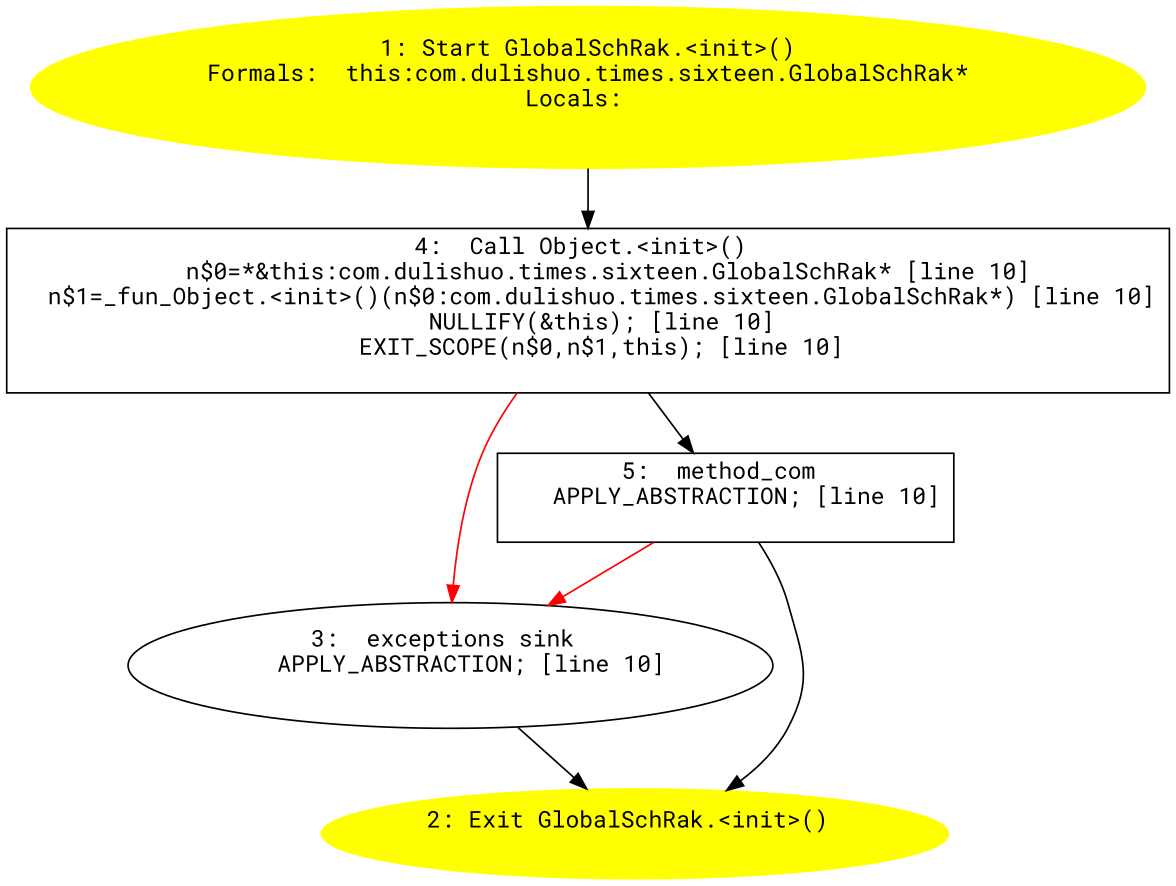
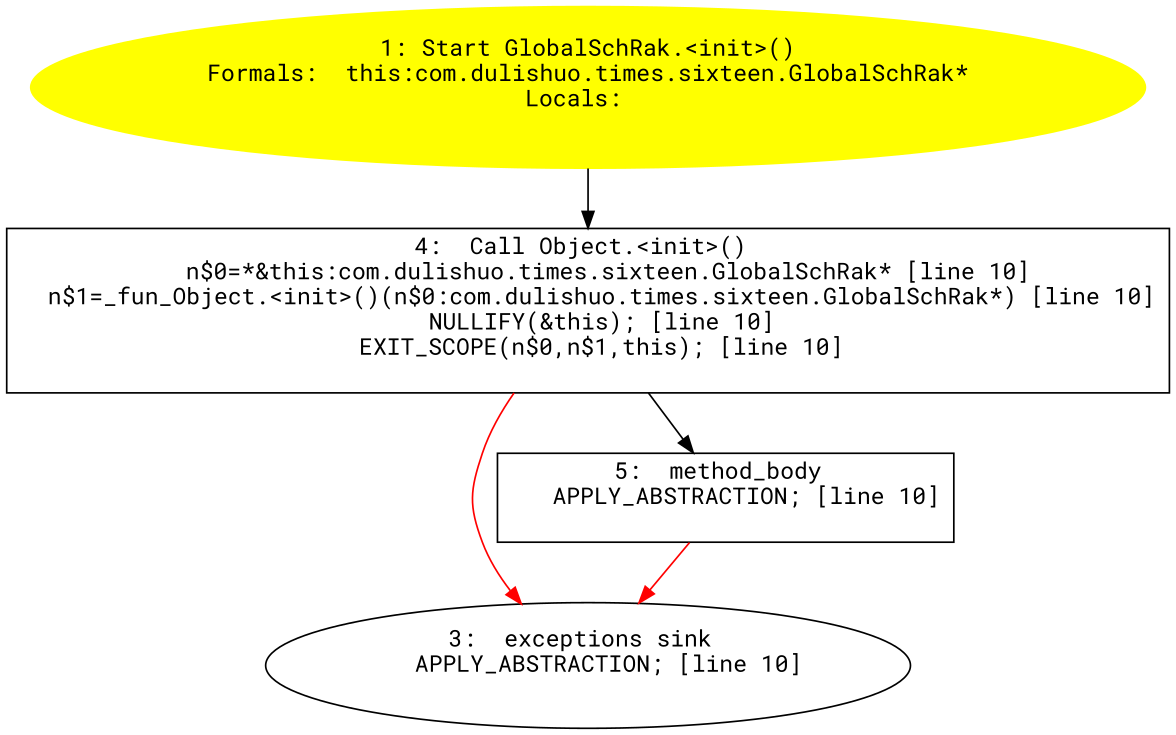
(726, 498) -> (726, 498)
(635, 834) -> none
